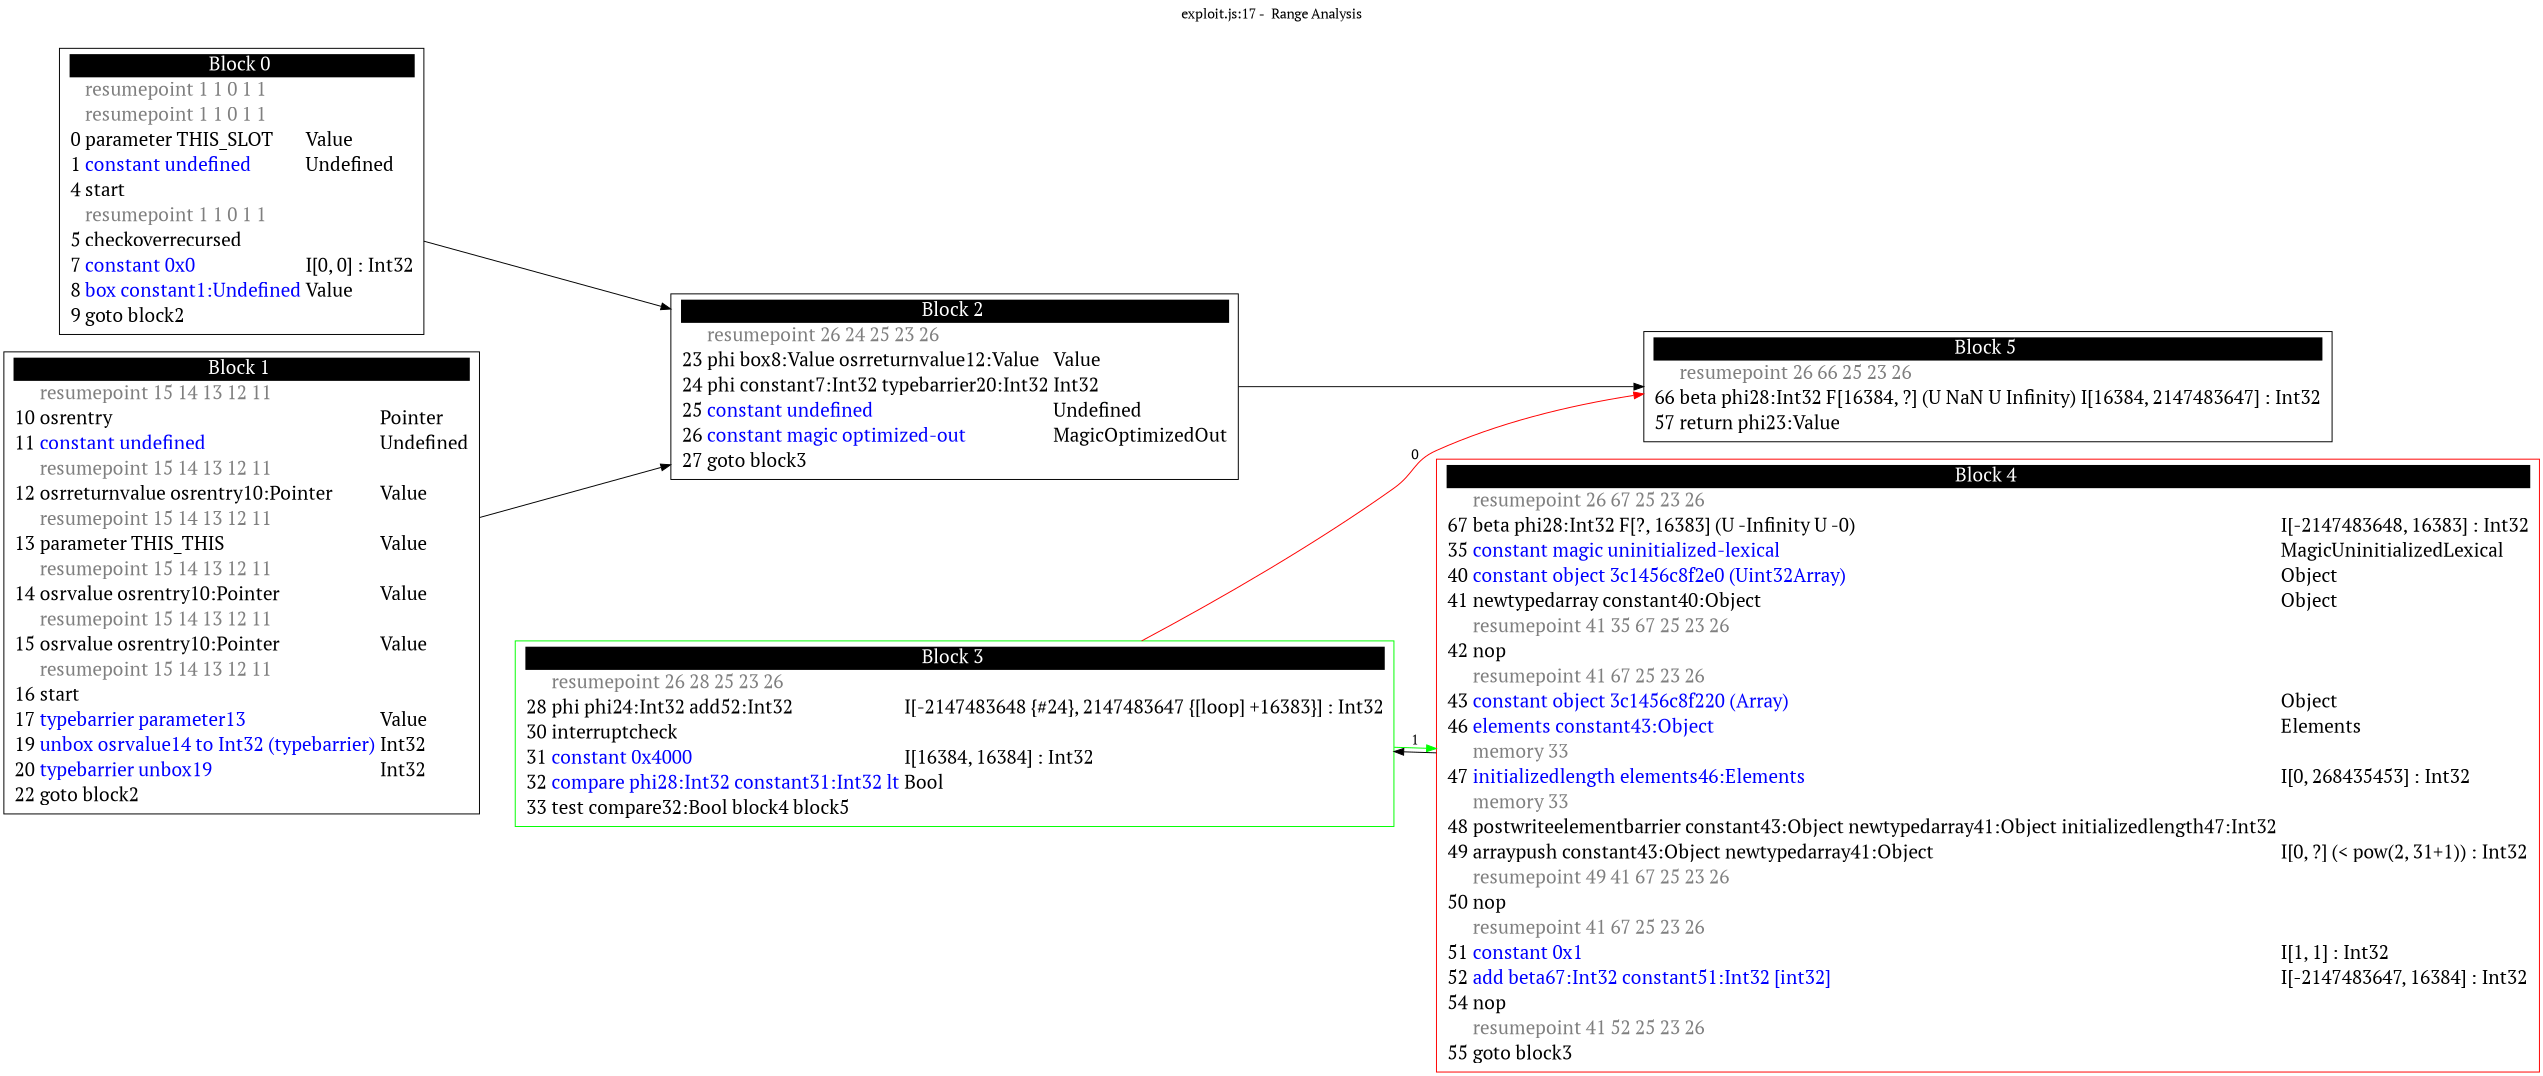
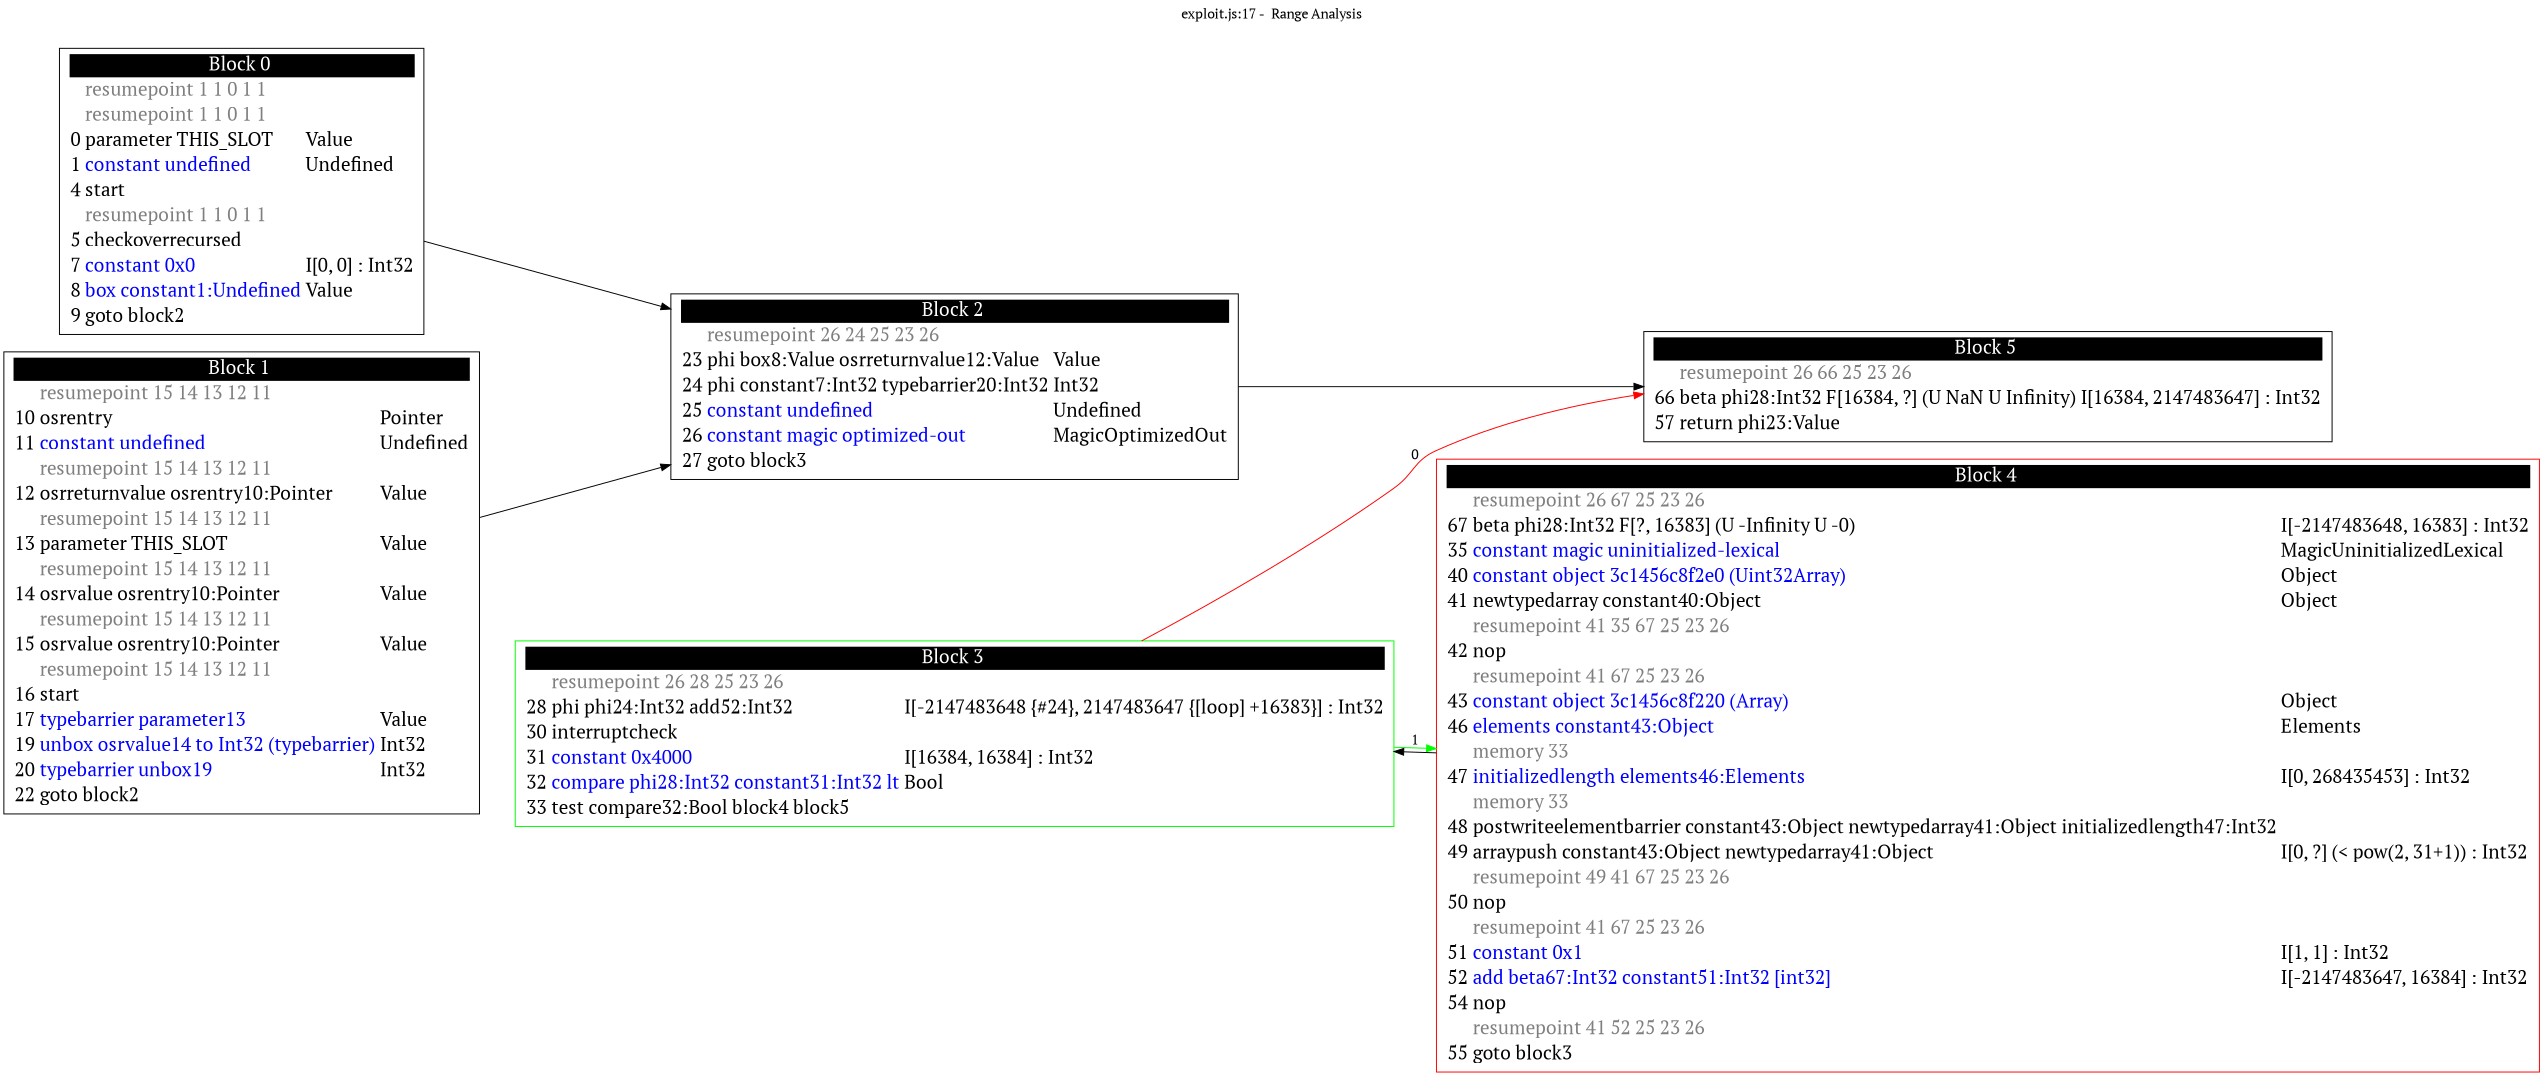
(132, 544) -> (134, 544)
